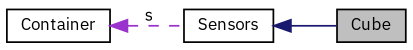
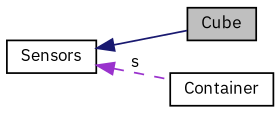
(156, 26) -> (142, 74)
